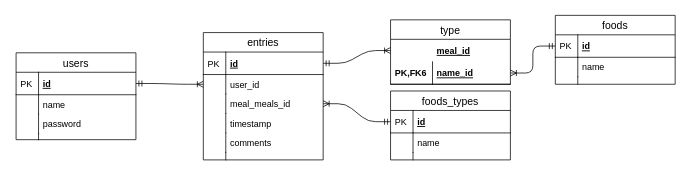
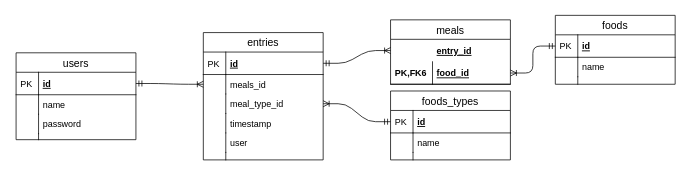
(450, 30) -> (450, 30)
(452, 51) -> (455, 51)
(453, 74) -> (453, 74)
(246, 85) -> (247, 85)
(259, 104) -> (257, 104)
(250, 143) -> (240, 143)
